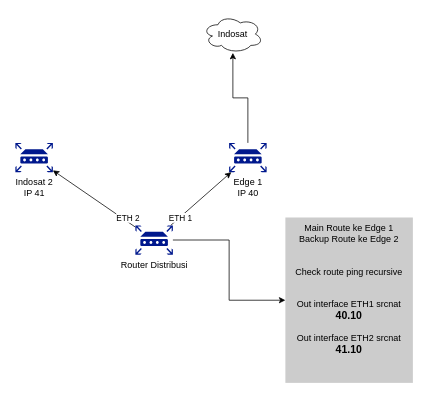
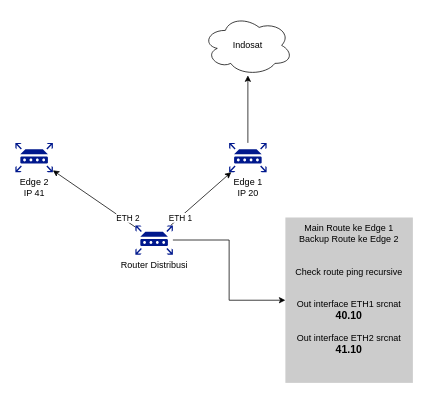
(233, 34) -> (248, 45)
(35, 188) -> (35, 188)
(248, 188) -> (248, 188)
